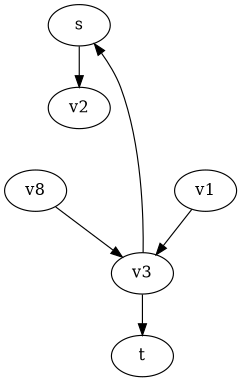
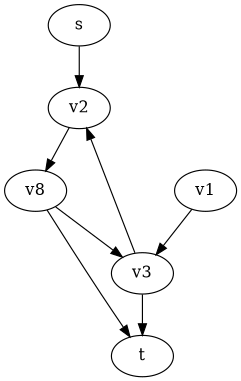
none -> (60, 144)
(136, 150) -> (113, 196)
none -> (85, 269)
